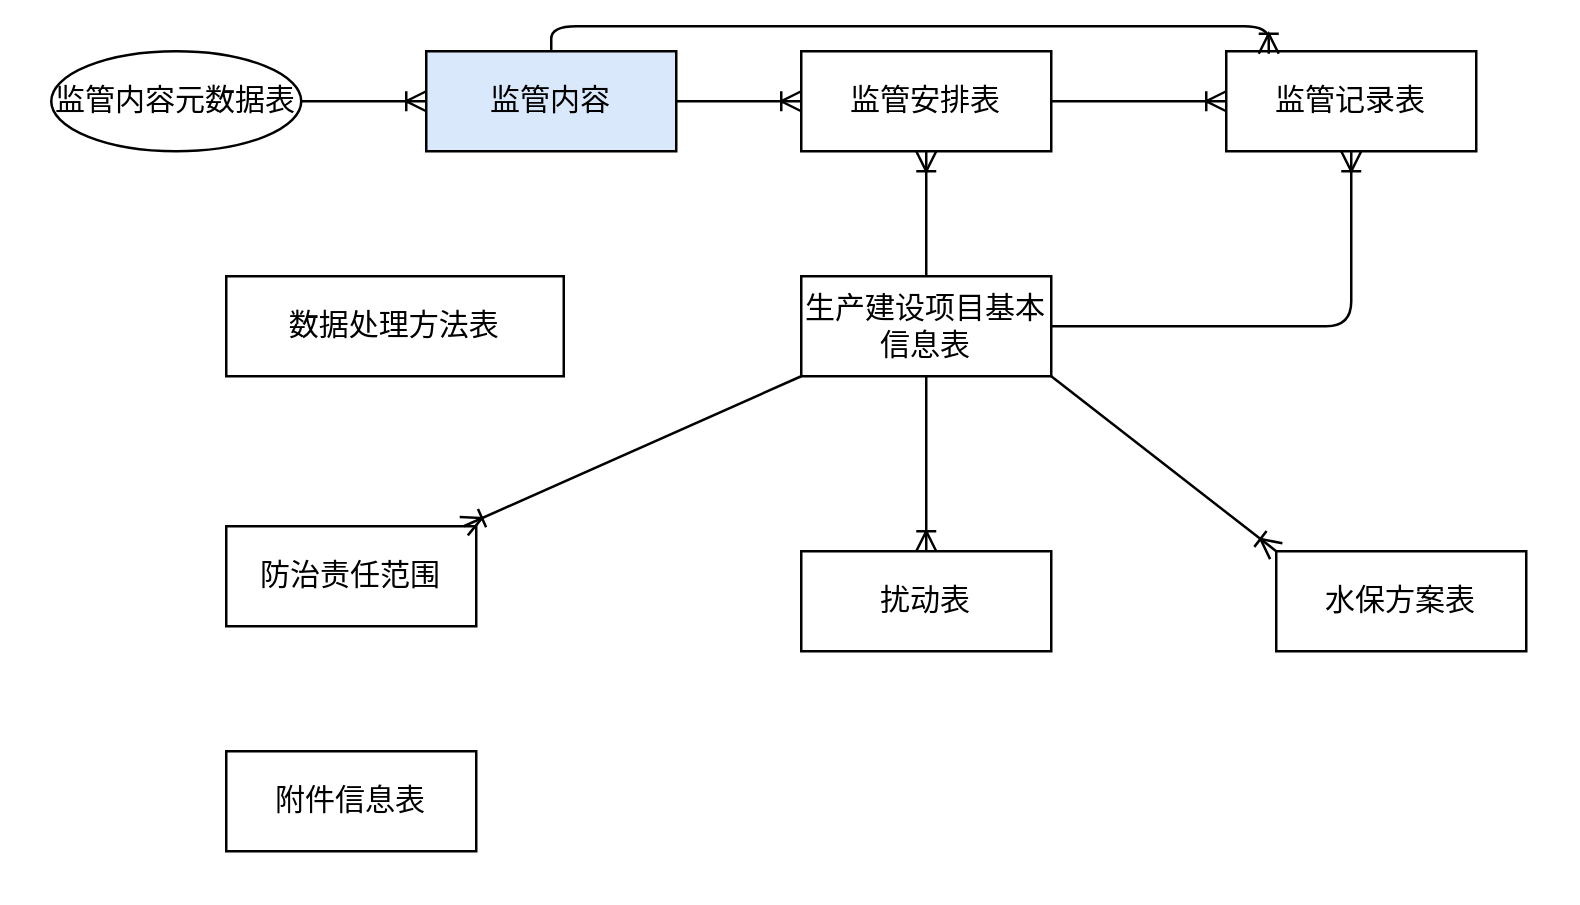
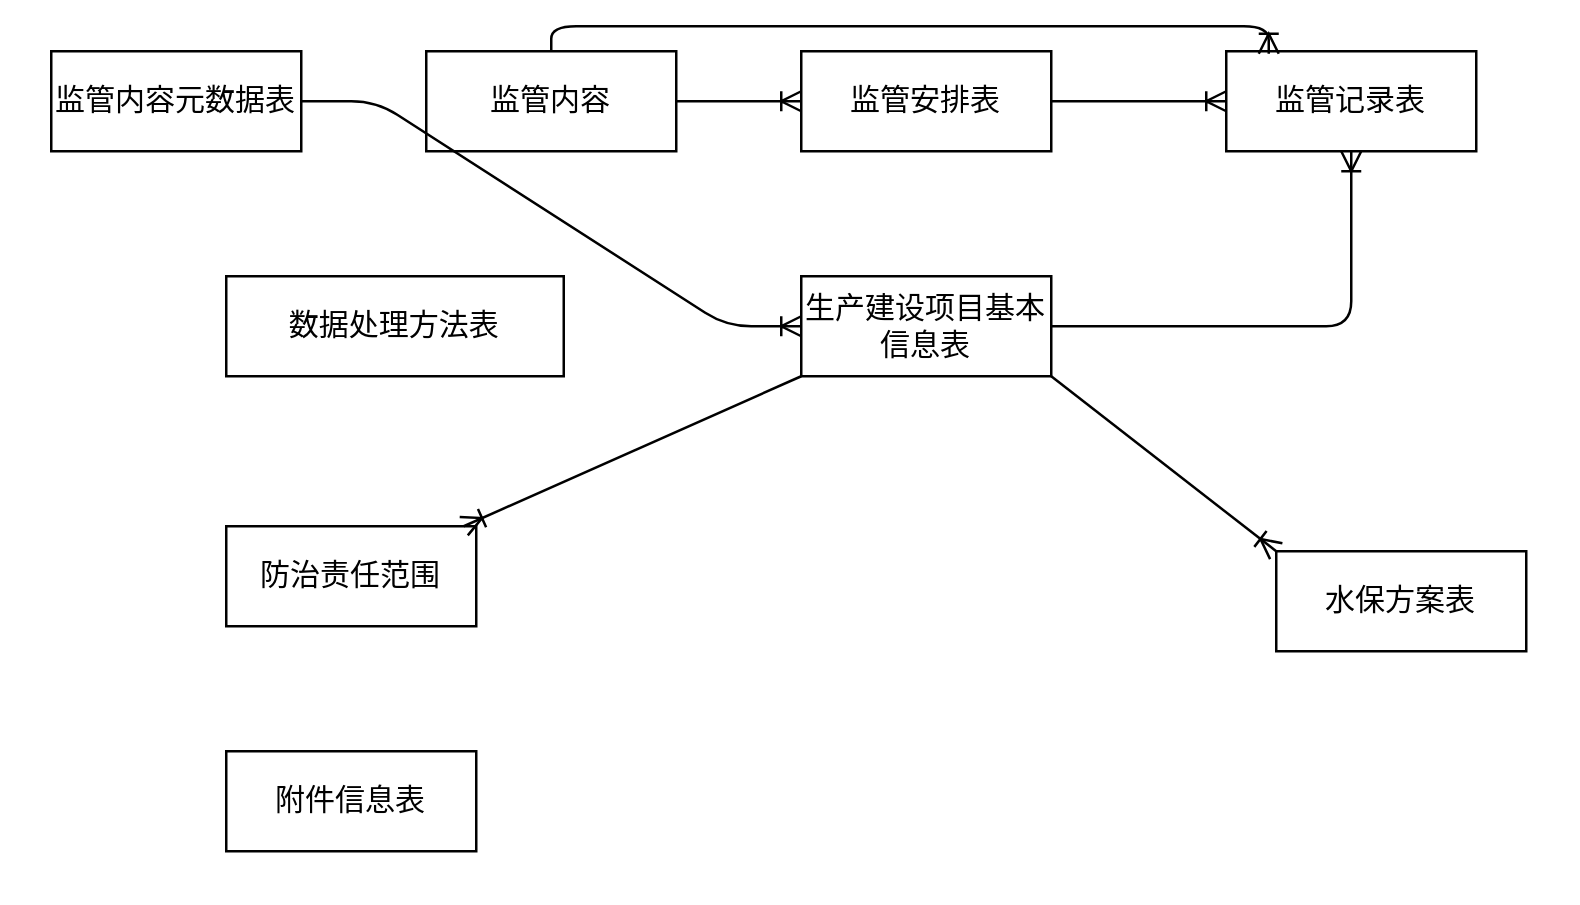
(176, 101) -> (176, 101)
(382, 101) -> (575, 229)
(551, 101) -> (551, 101)
(926, 214) -> none
(926, 463) -> none
(926, 601) -> none
